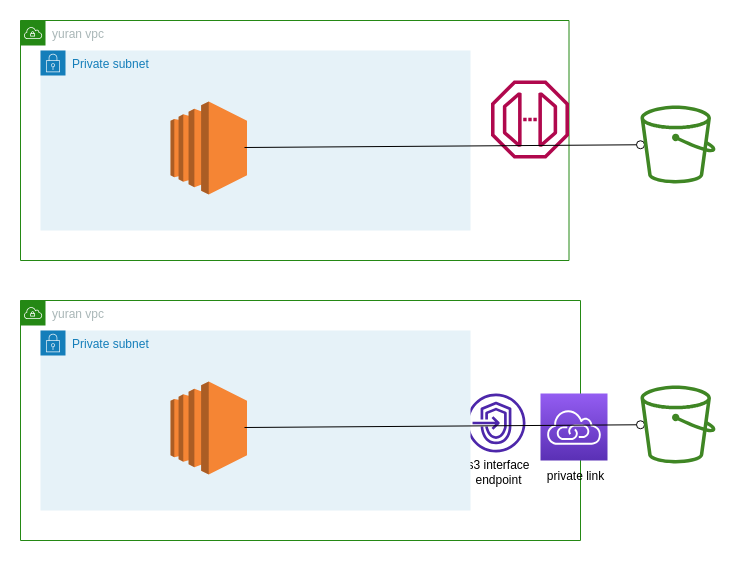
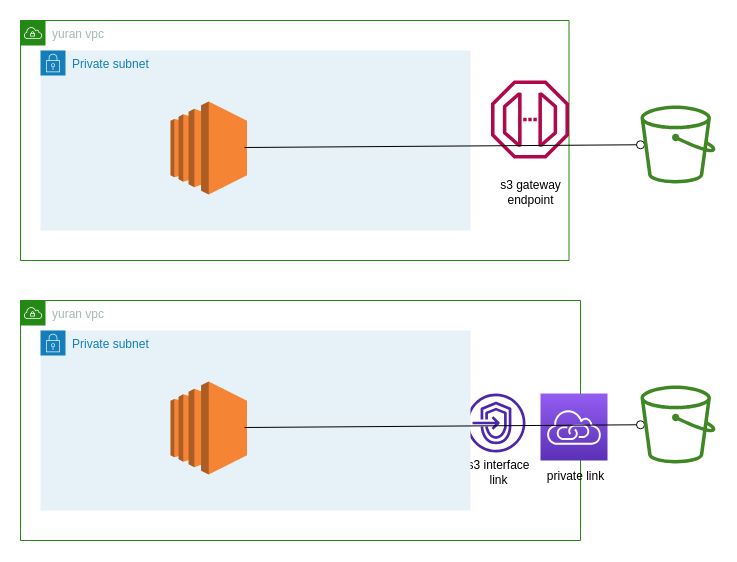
none -> (530, 193)
(499, 473) -> (499, 473)
